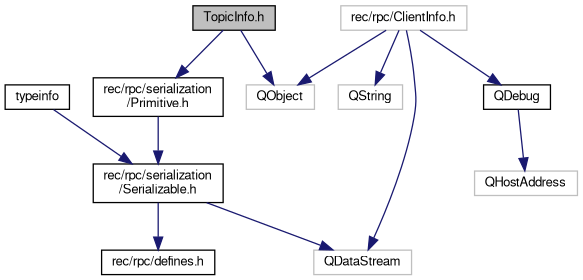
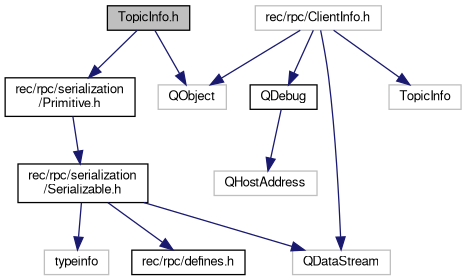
(37, 97) -> (77, 262)
(370, 97) -> (425, 97)
(87, 133) -> (80, 220)
